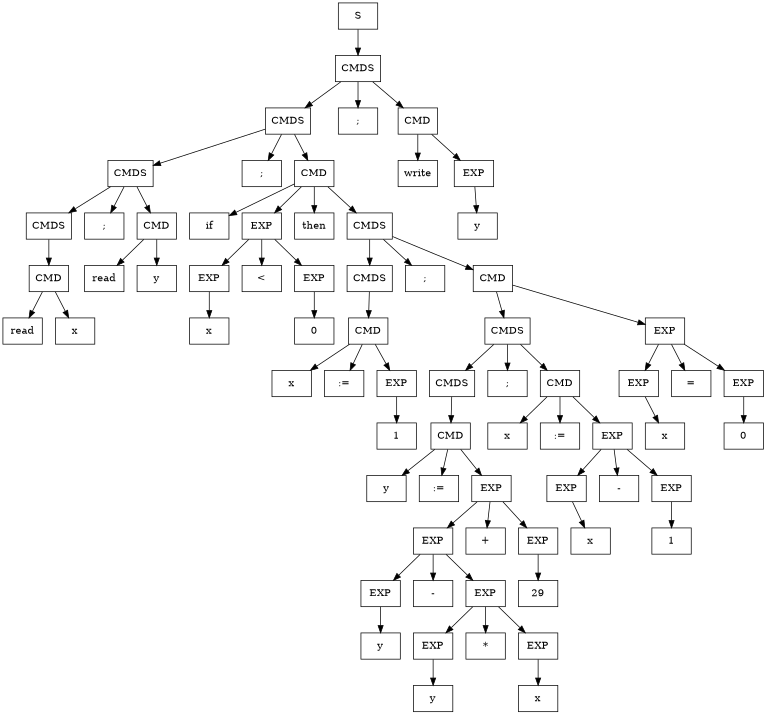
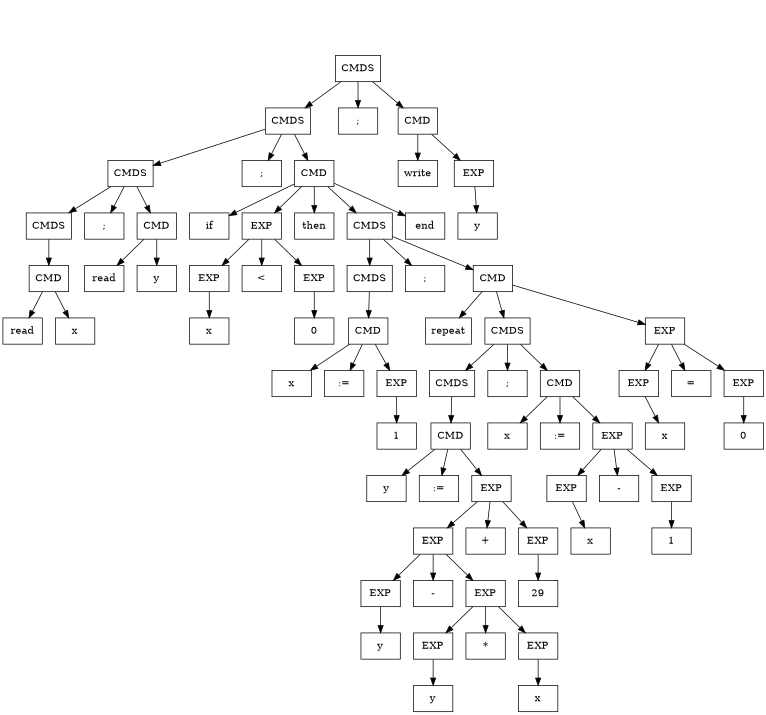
(358, 16) -> none
none -> (425, 226)
none -> (448, 331)
